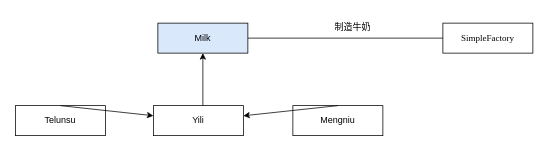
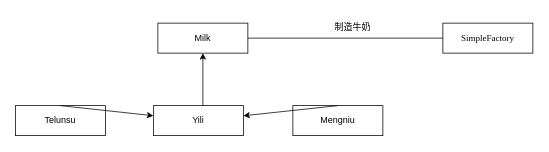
(203, 38) -> (203, 38)
